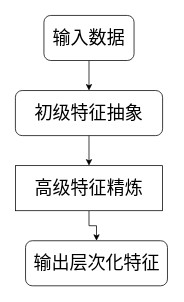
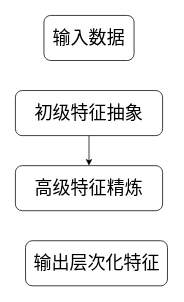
(89, 84) -> none
(89, 188) -> (89, 188)
(96, 225) -> none
